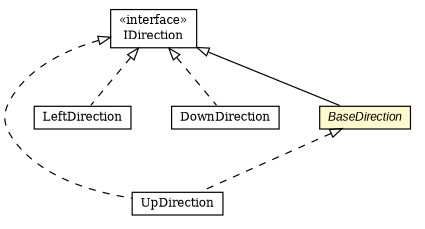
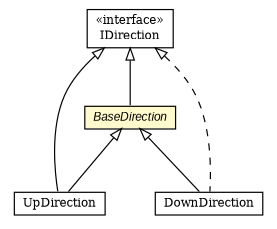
(82, 117) -> none
(9, 133) -> (58, 118)
(266, 162) -> (91, 165)
none -> (174, 164)
